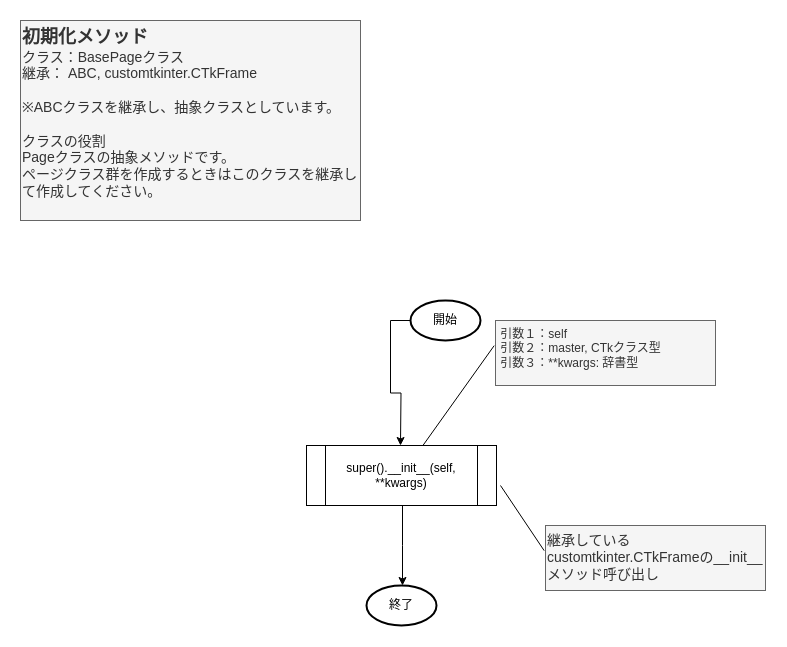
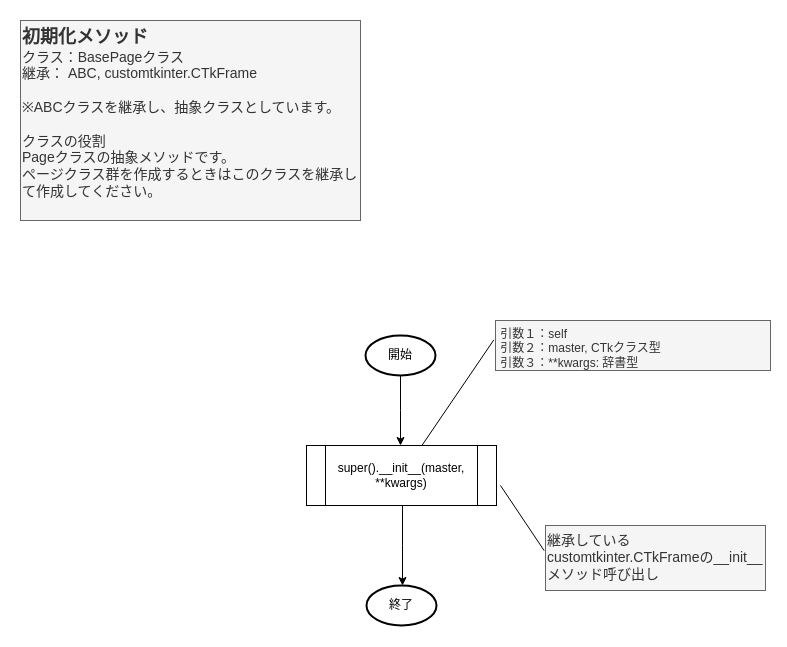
(446, 321) -> (401, 356)
(606, 353) -> (633, 346)
(402, 476) -> (402, 476)
